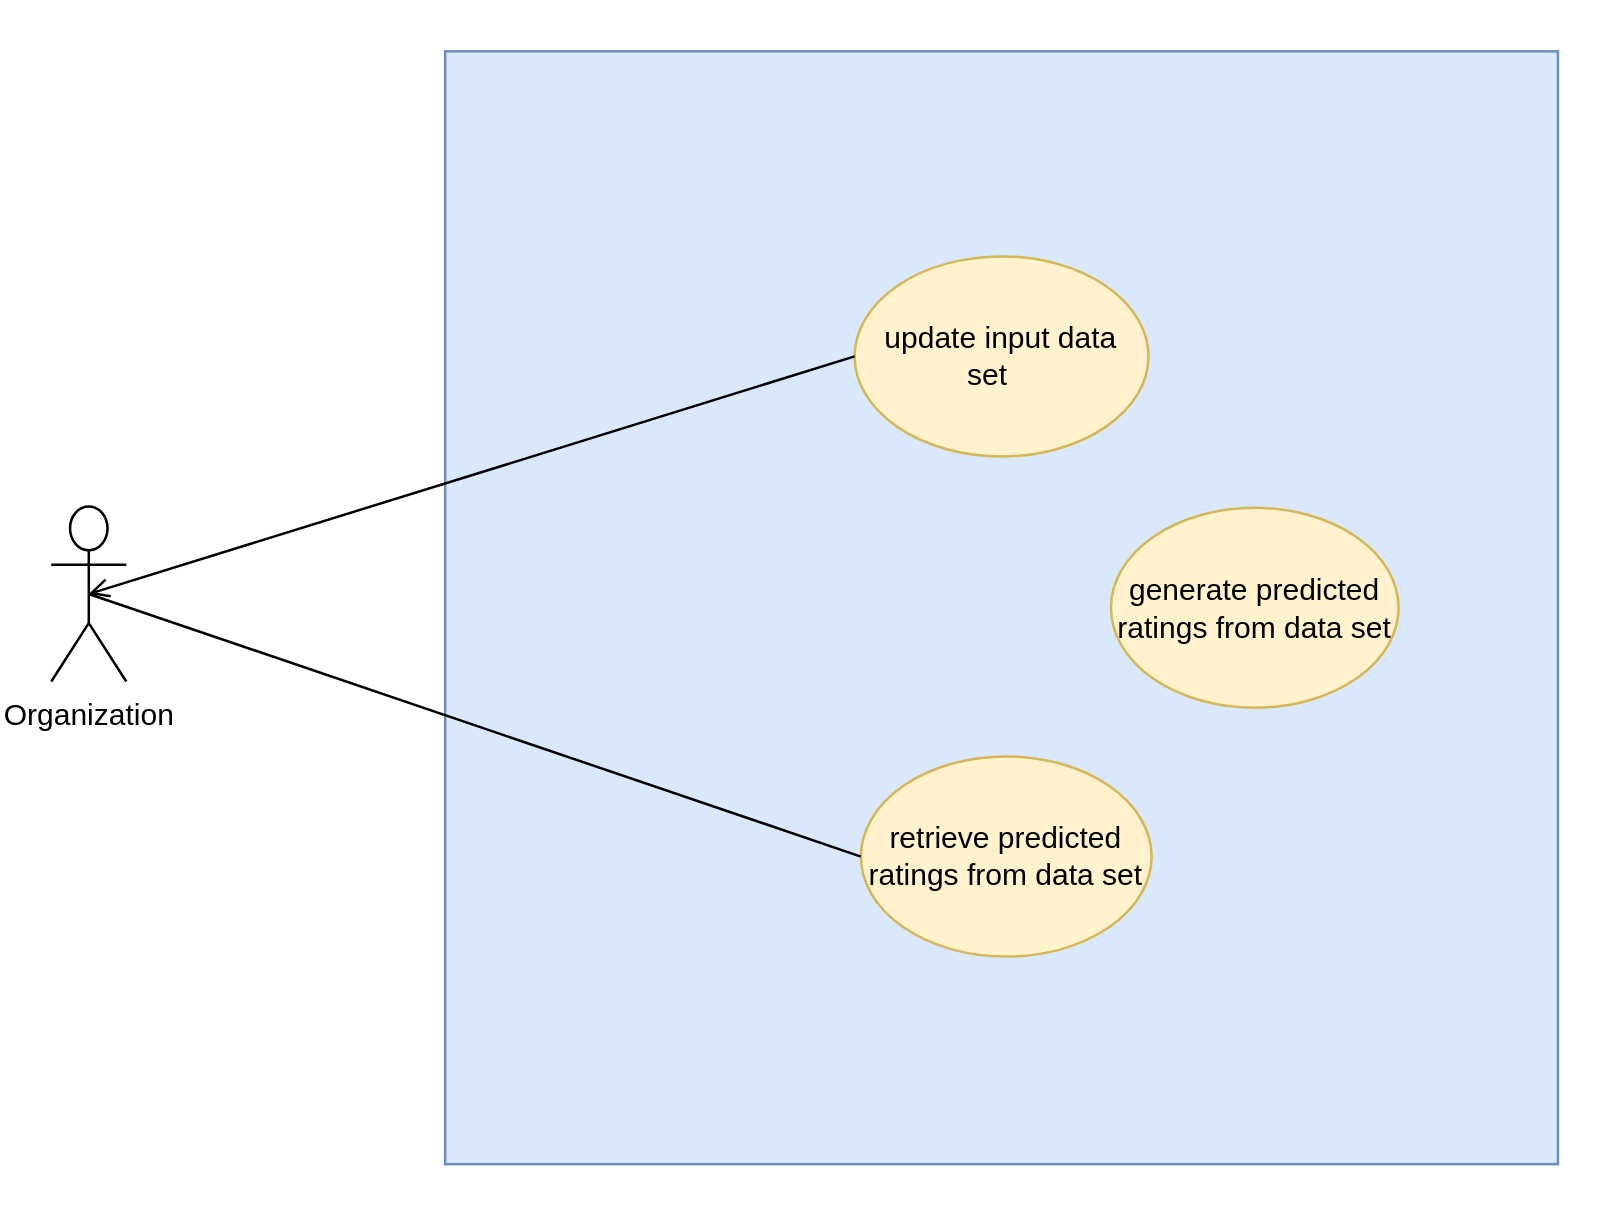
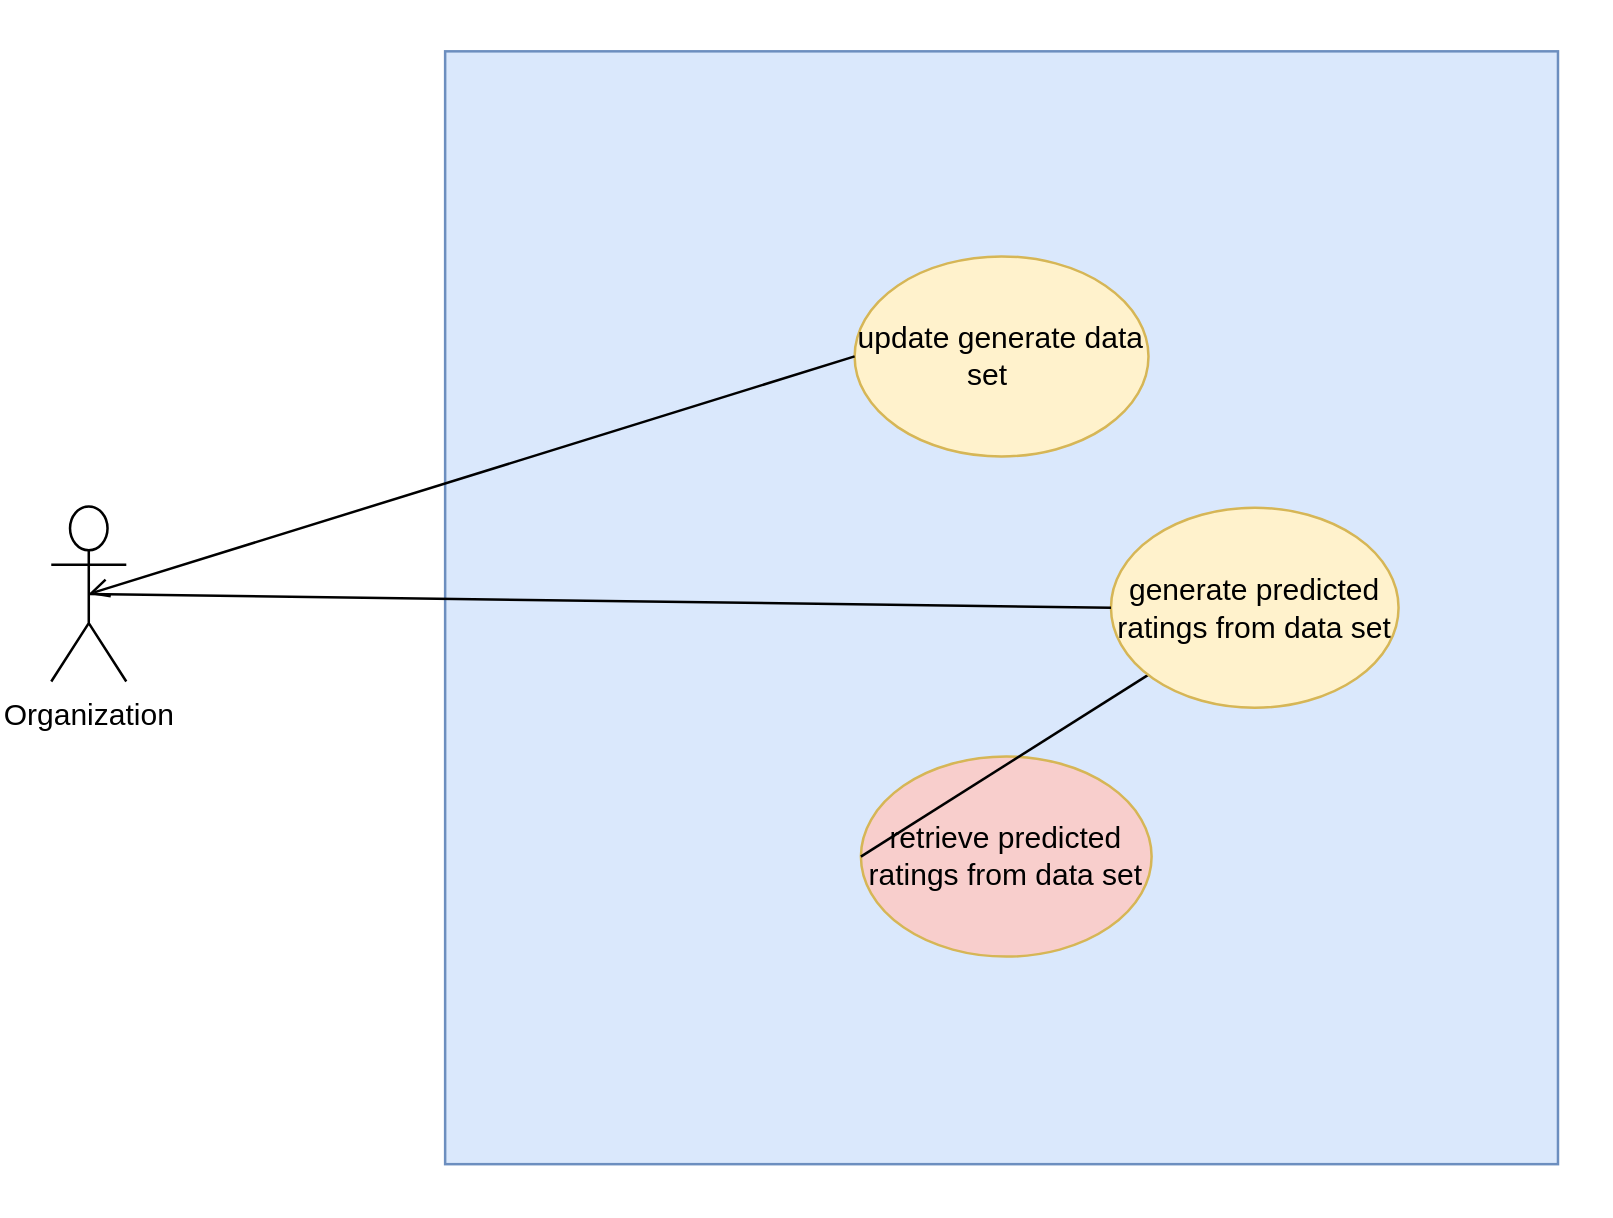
(1001, 356) -> (1001, 356)
none -> (611, 601)
(485, 728) -> (1004, 766)
(1006, 856) -> (1006, 856)
